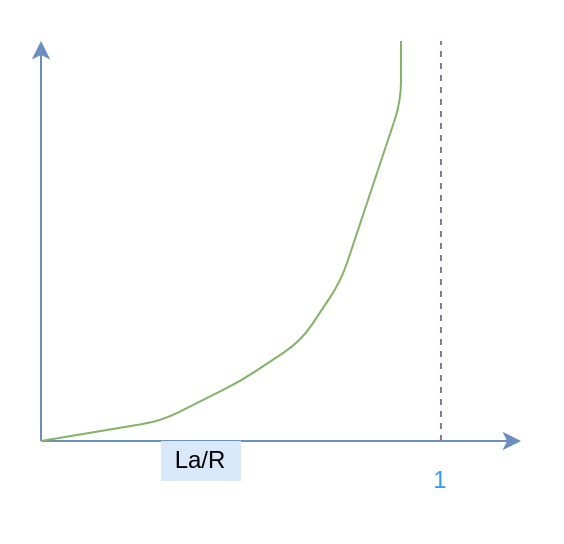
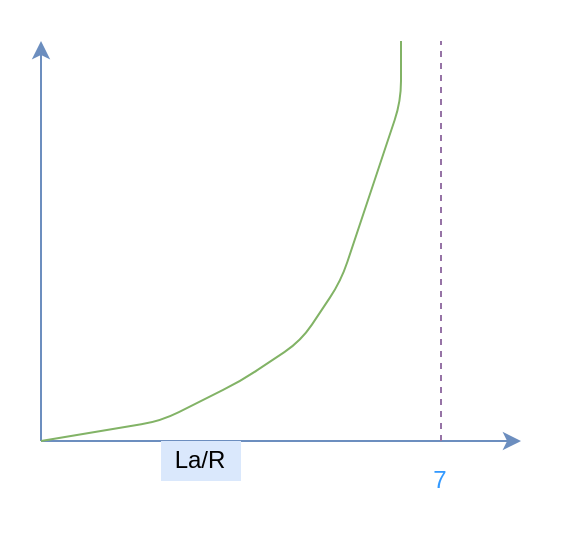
(441, 481) -> (441, 481)
